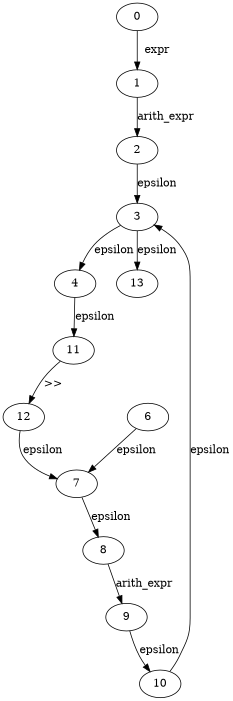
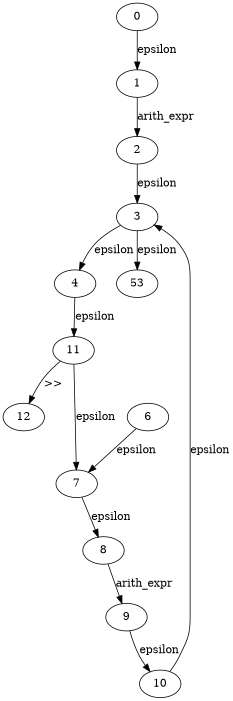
(157, 50) -> (157, 50)
(137, 284) -> (137, 284)
(25, 459) -> (75, 413)
